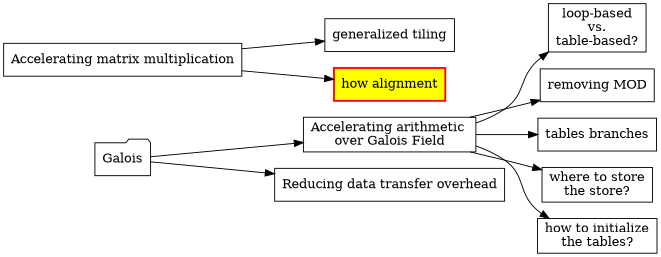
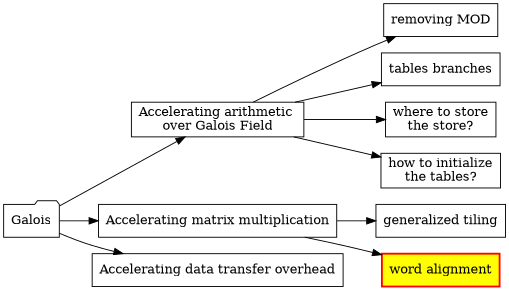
(597, 28) -> none
(390, 84) -> (441, 270)
(390, 185) -> (218, 270)
none -> (74, 221)
